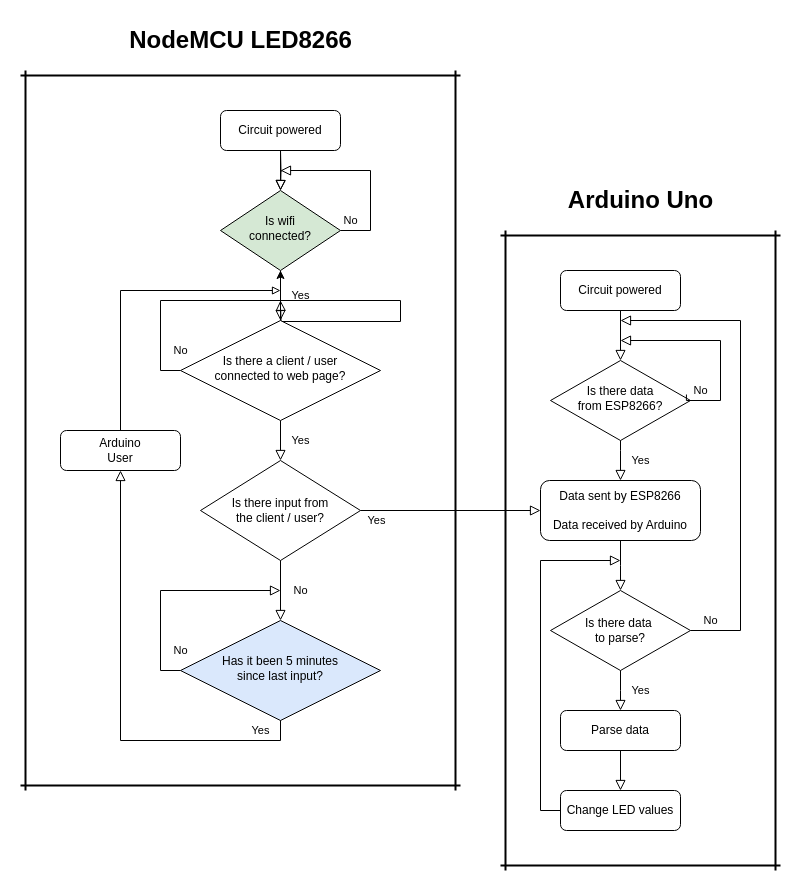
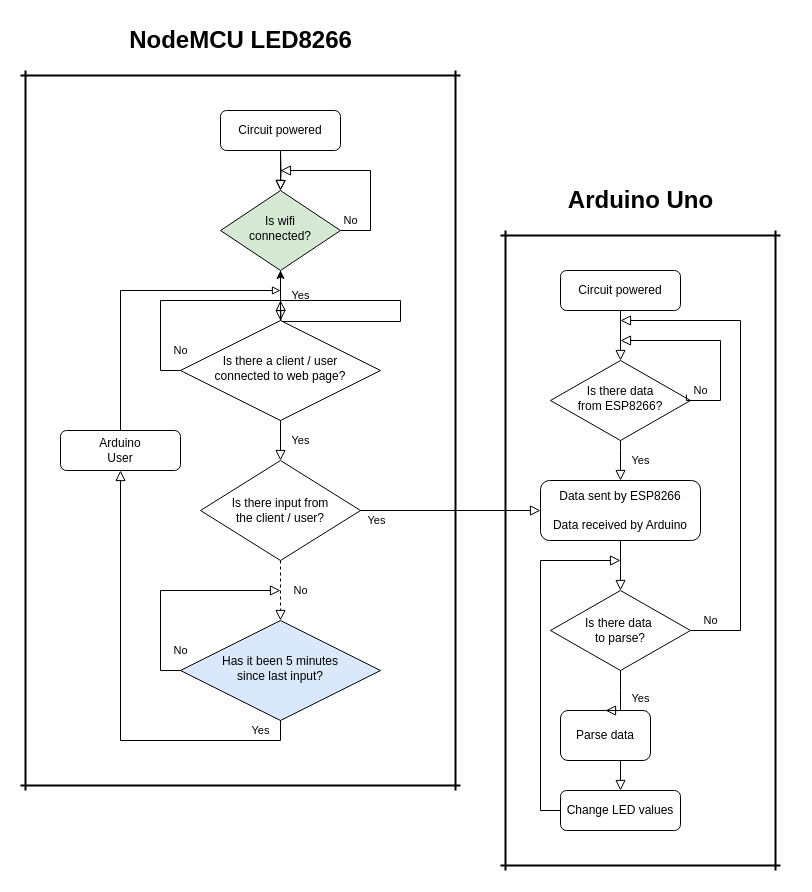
(281, 586) -> (281, 586)
(621, 731) -> (606, 736)
